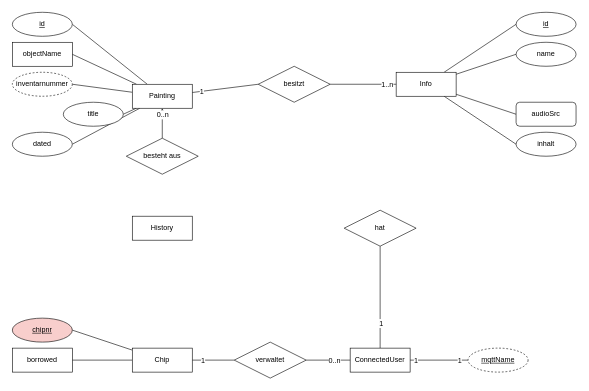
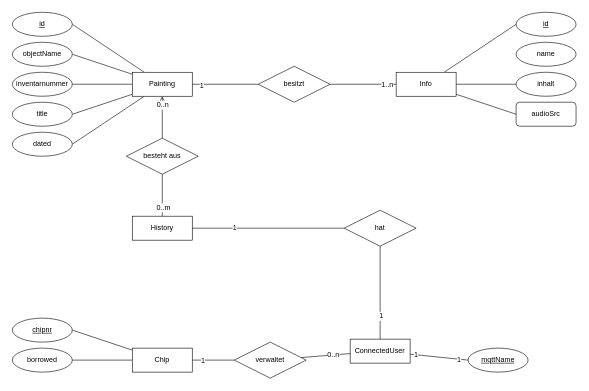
(42, 54) -> (42, 54)
(486, 64) -> none
(42, 84) -> (42, 84)
(162, 96) -> (162, 84)
(93, 114) -> (42, 114)
(546, 144) -> (546, 84)
none -> (162, 195)
none -> (269, 228)
(42, 330) -> (42, 330)
(42, 360) -> (42, 360)
(380, 360) -> (380, 351)
(498, 360) -> (498, 360)
